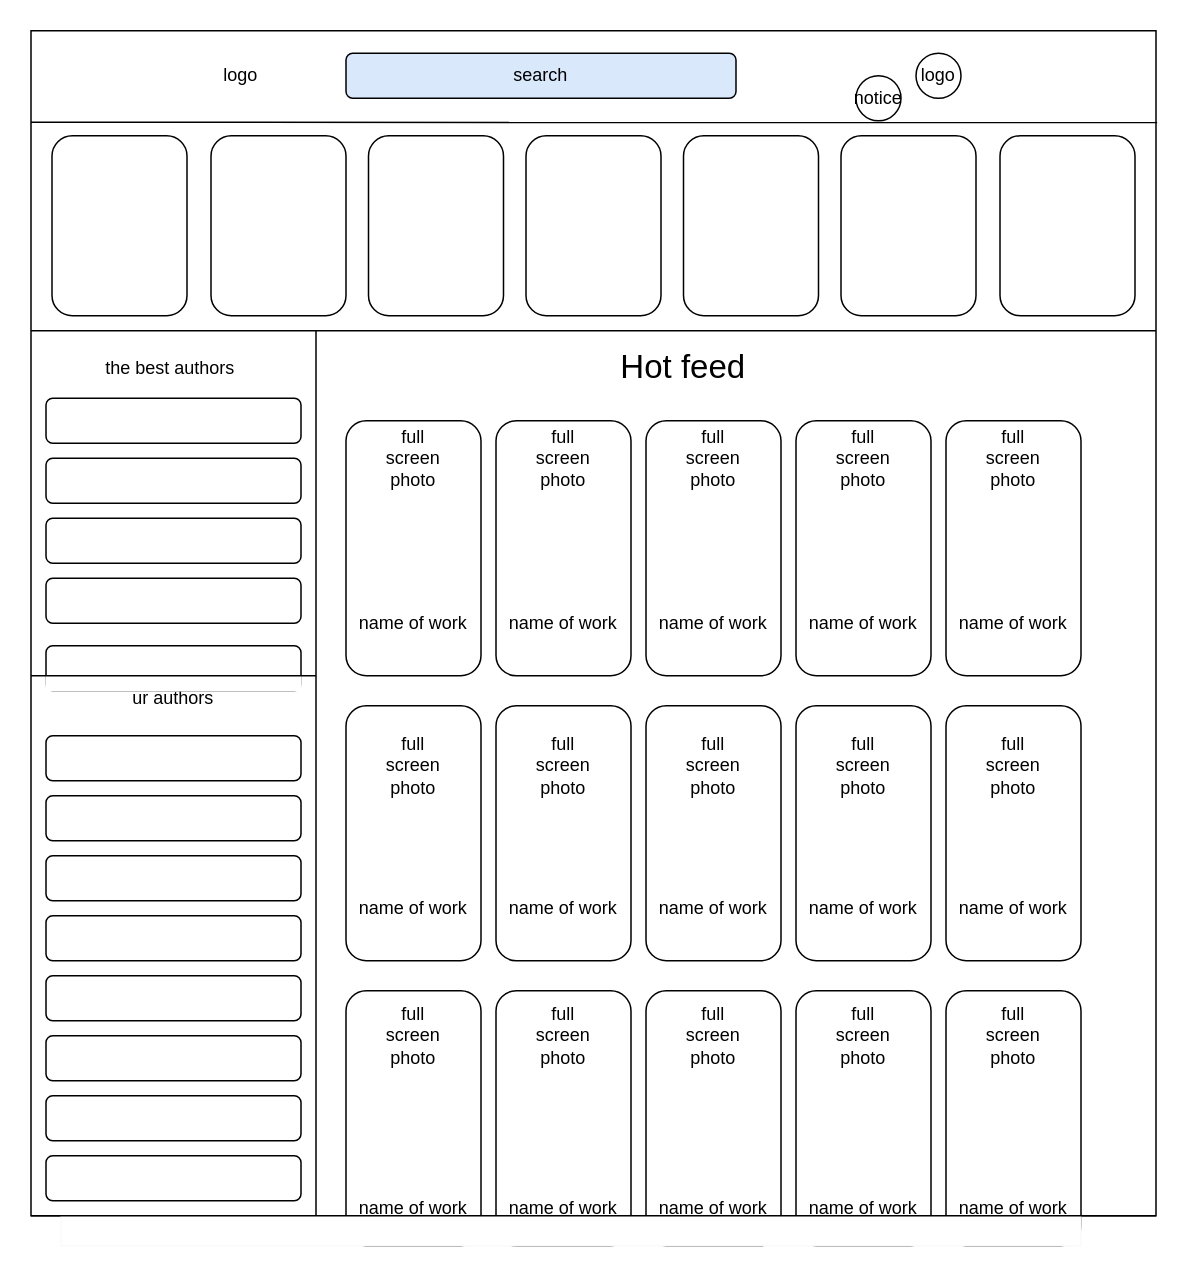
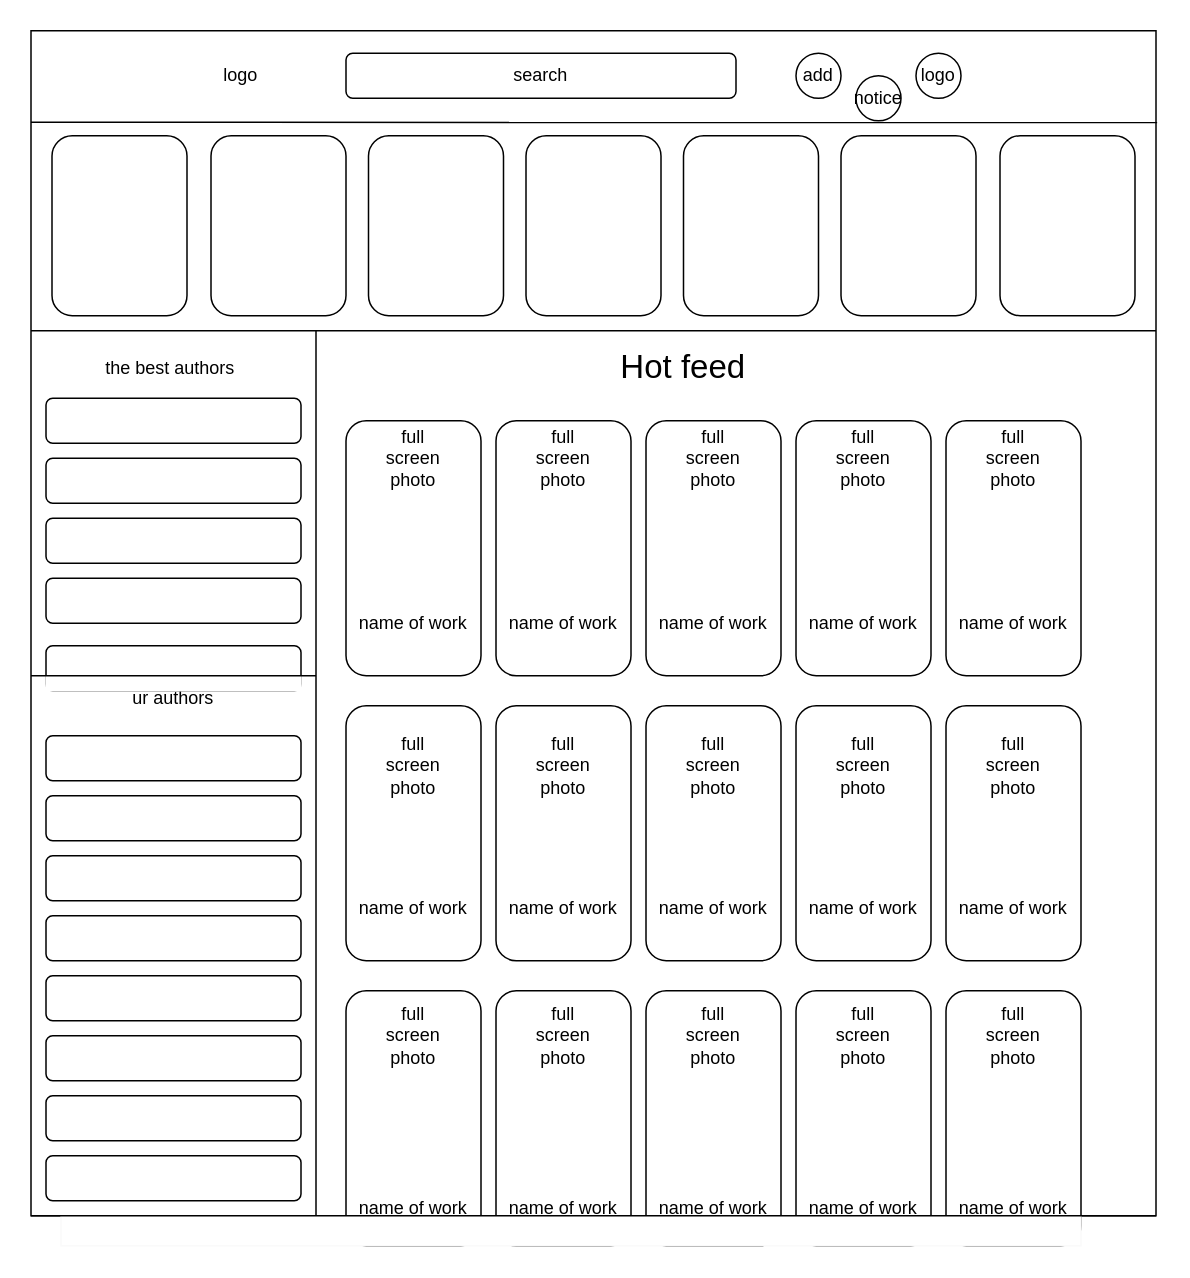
(541, 76) -> (541, 76)
none -> (818, 76)
